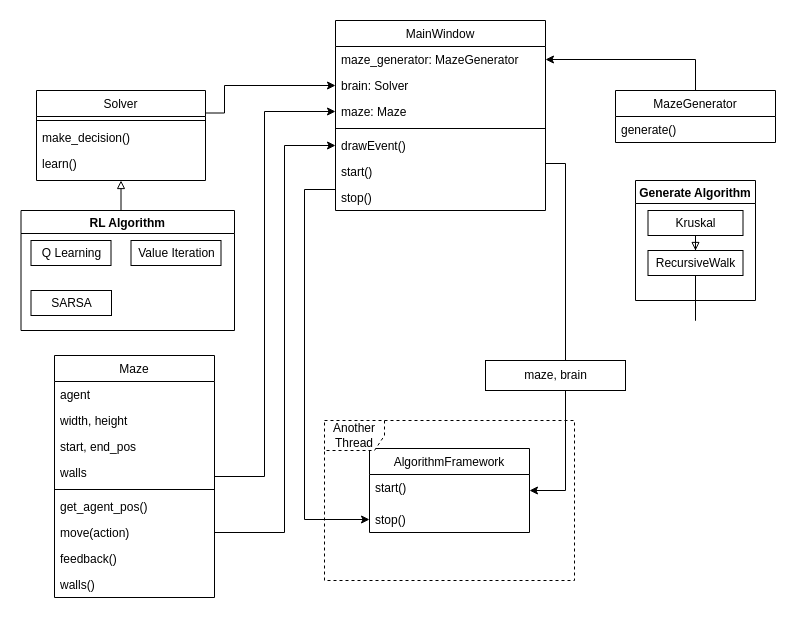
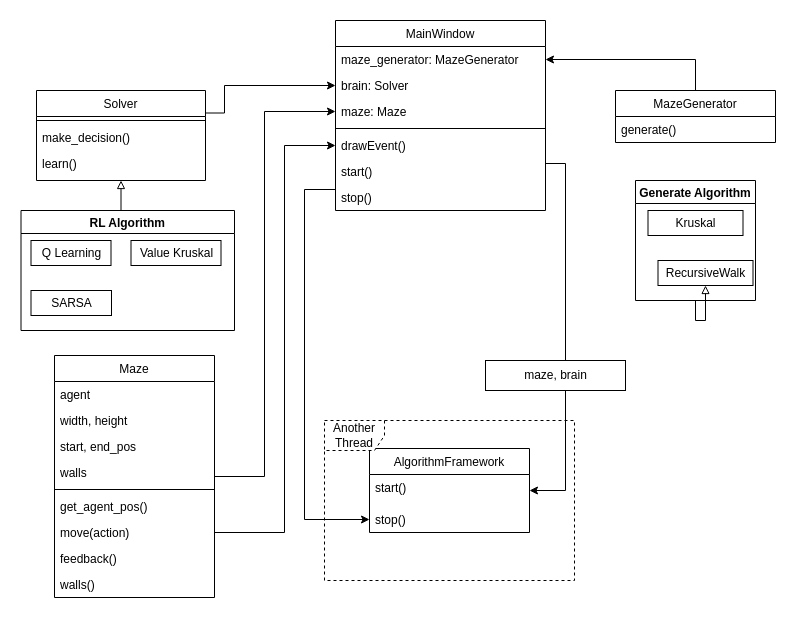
(177, 254) -> (177, 254)
(696, 263) -> (706, 273)
